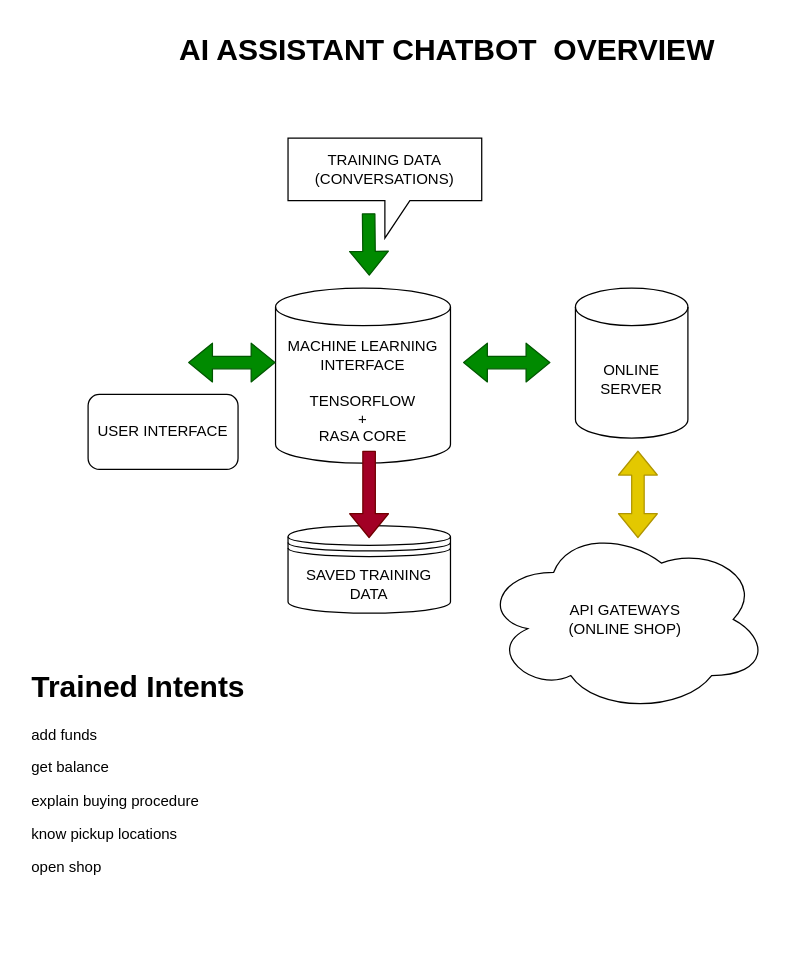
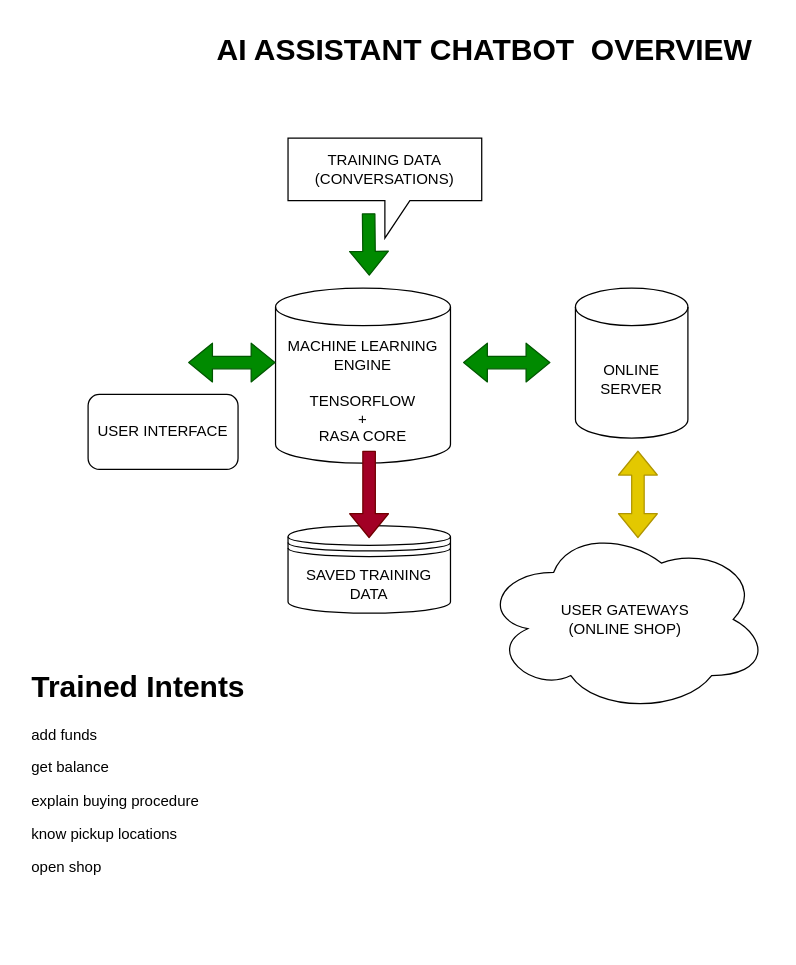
(448, 57) -> (485, 57)
(363, 392) -> (363, 392)
(626, 619) -> (626, 619)
